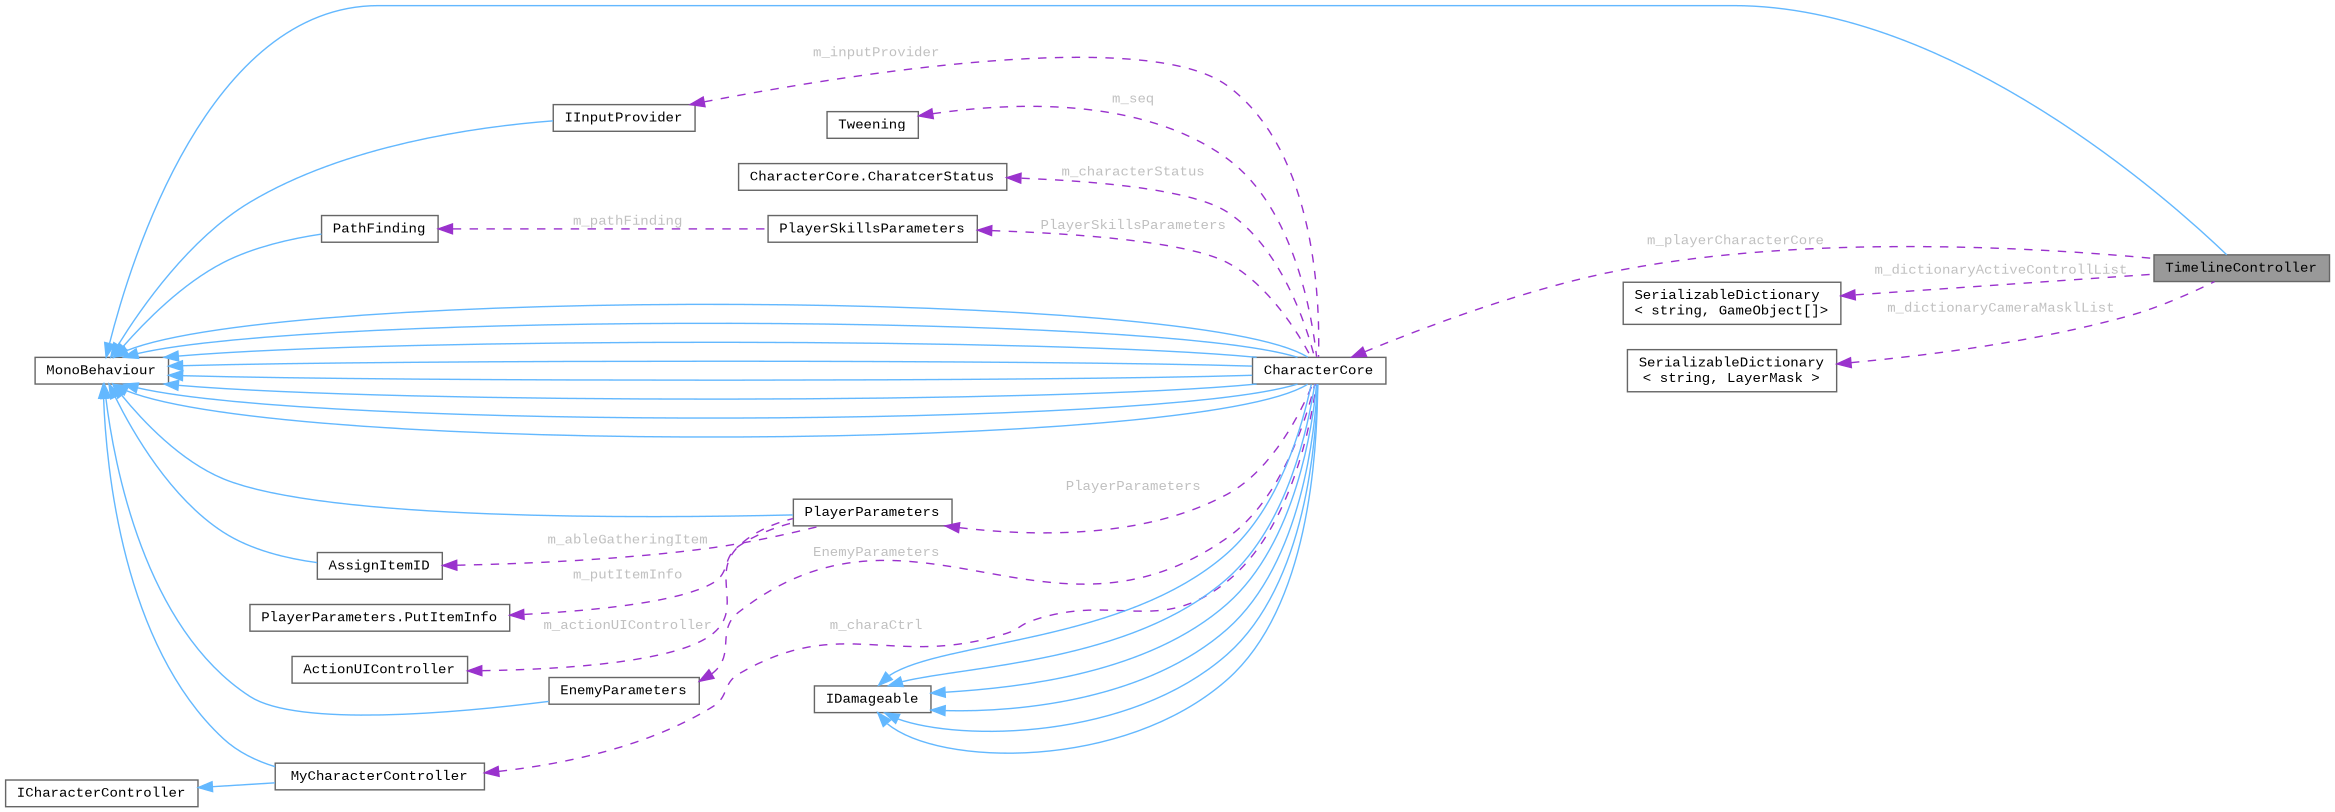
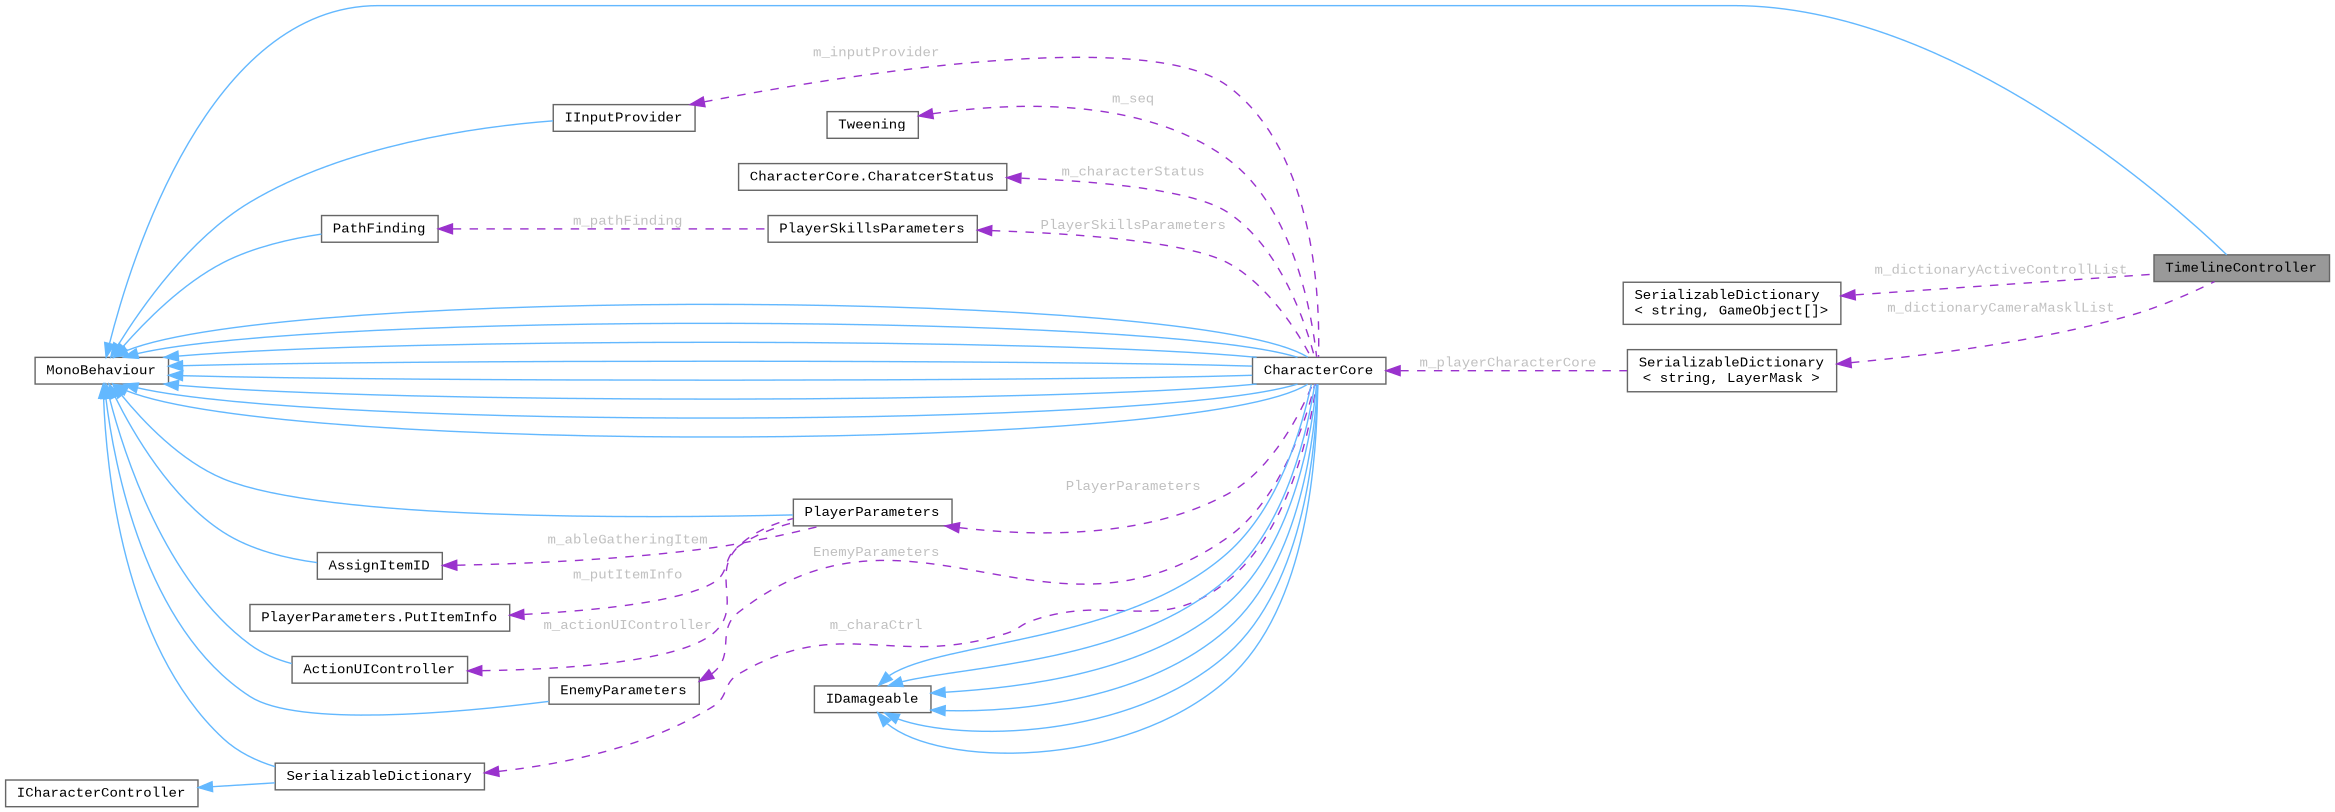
(1752, 253) -> (1514, 371)
none -> (172, 553)
(380, 777) -> (380, 777)
